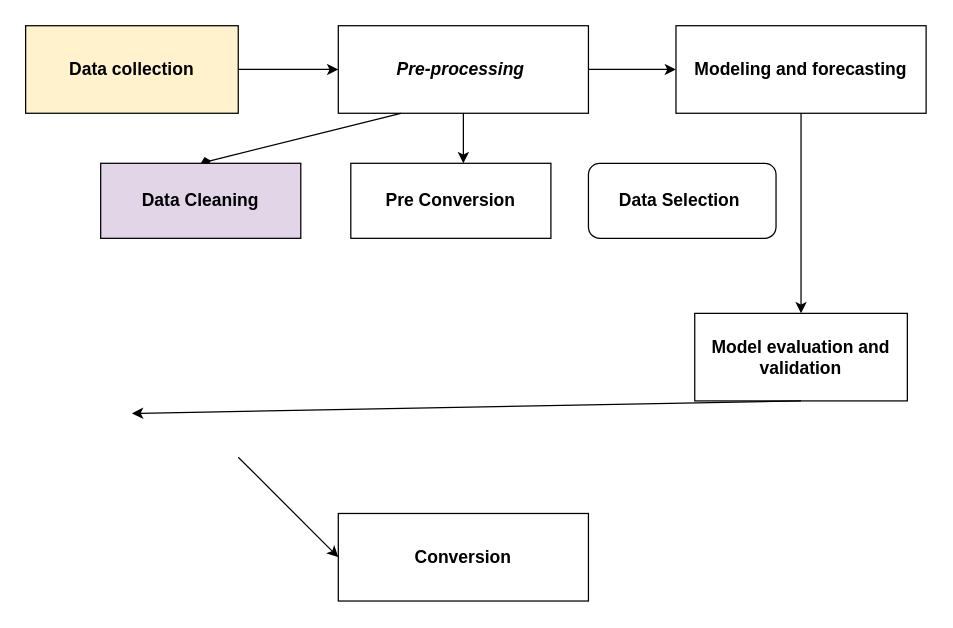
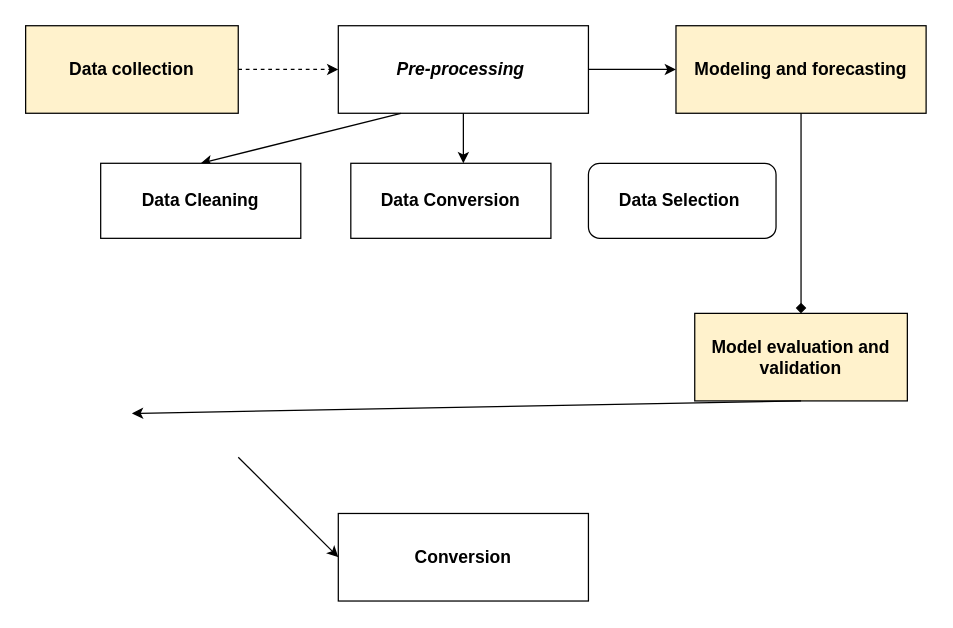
(284, 69) -> (284, 69)
(801, 69) -> (801, 69)
(211, 161) -> (210, 161)
(201, 201) -> (201, 201)
(451, 201) -> (451, 201)
(801, 303) -> (801, 302)
(801, 357) -> (801, 357)
